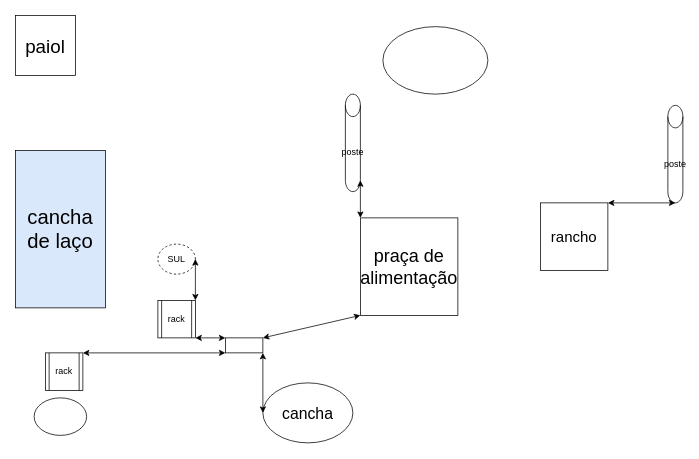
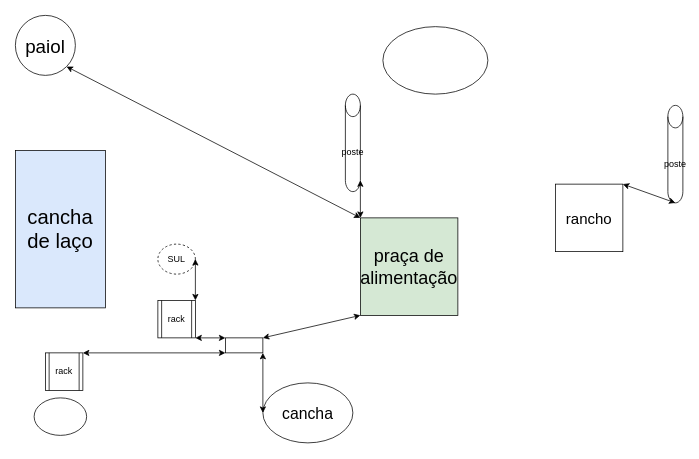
(45, 45) -> (45, 45)
none -> (213, 142)
(574, 237) -> (589, 218)
(409, 267) -> (409, 267)
